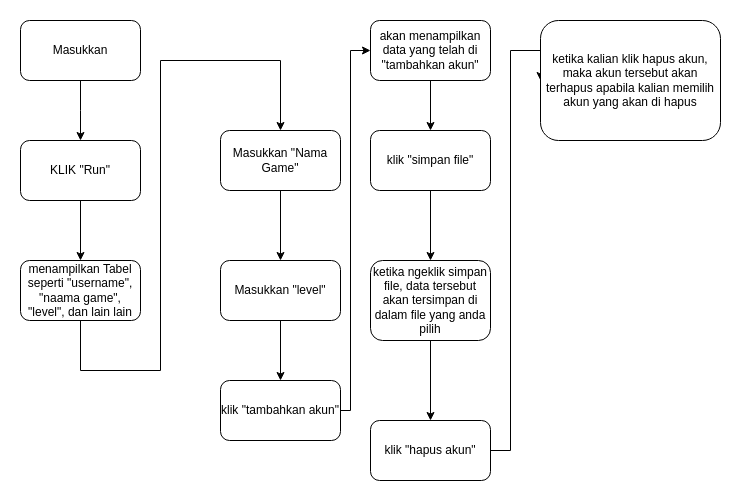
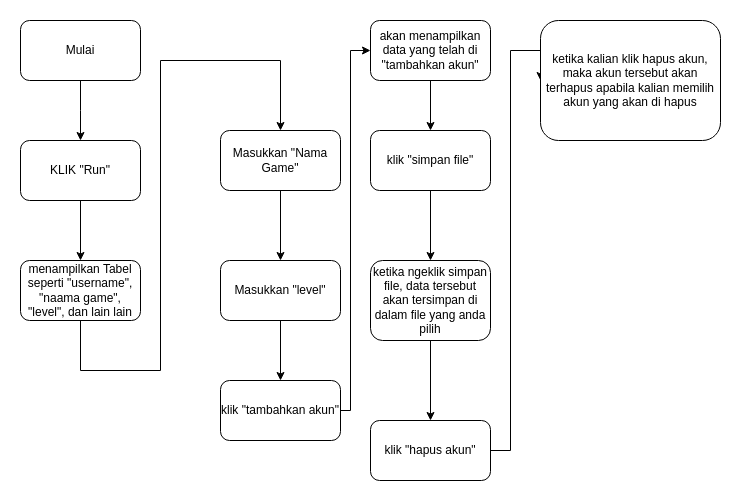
(81, 51) -> (81, 51)
